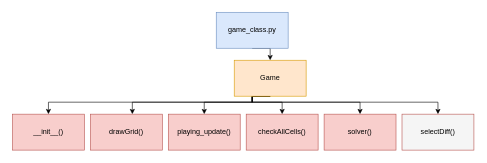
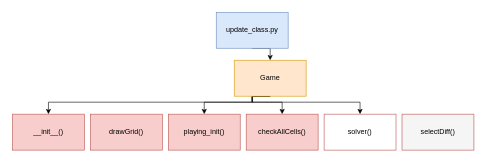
(252, 30) -> (252, 30)
(438, 104) -> none
(132, 108) -> none
(204, 132) -> (204, 132)
(360, 132) -> (360, 132)
